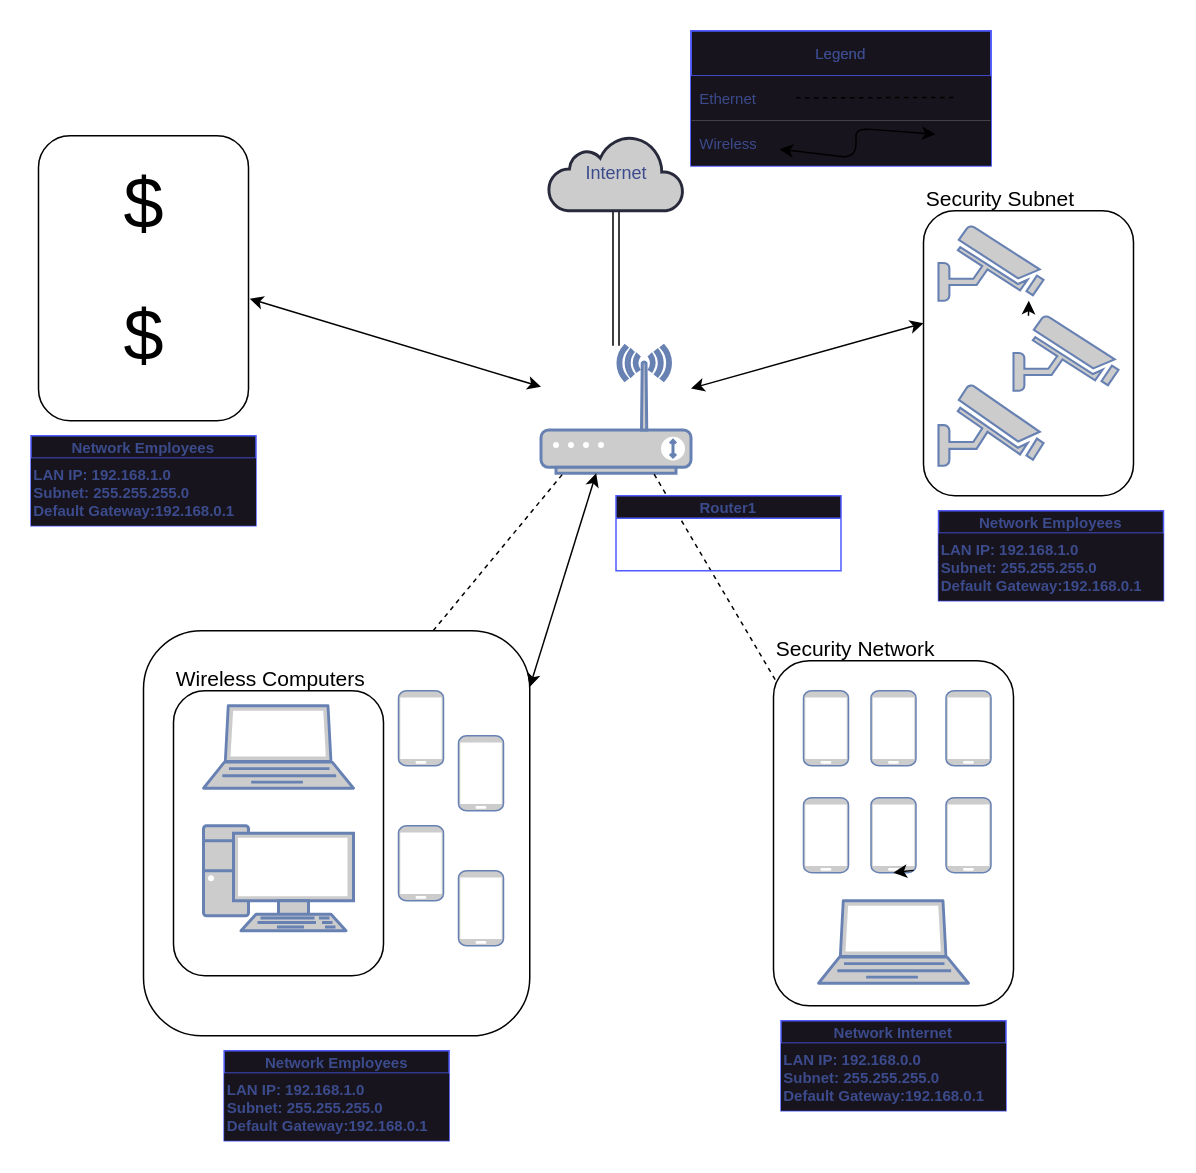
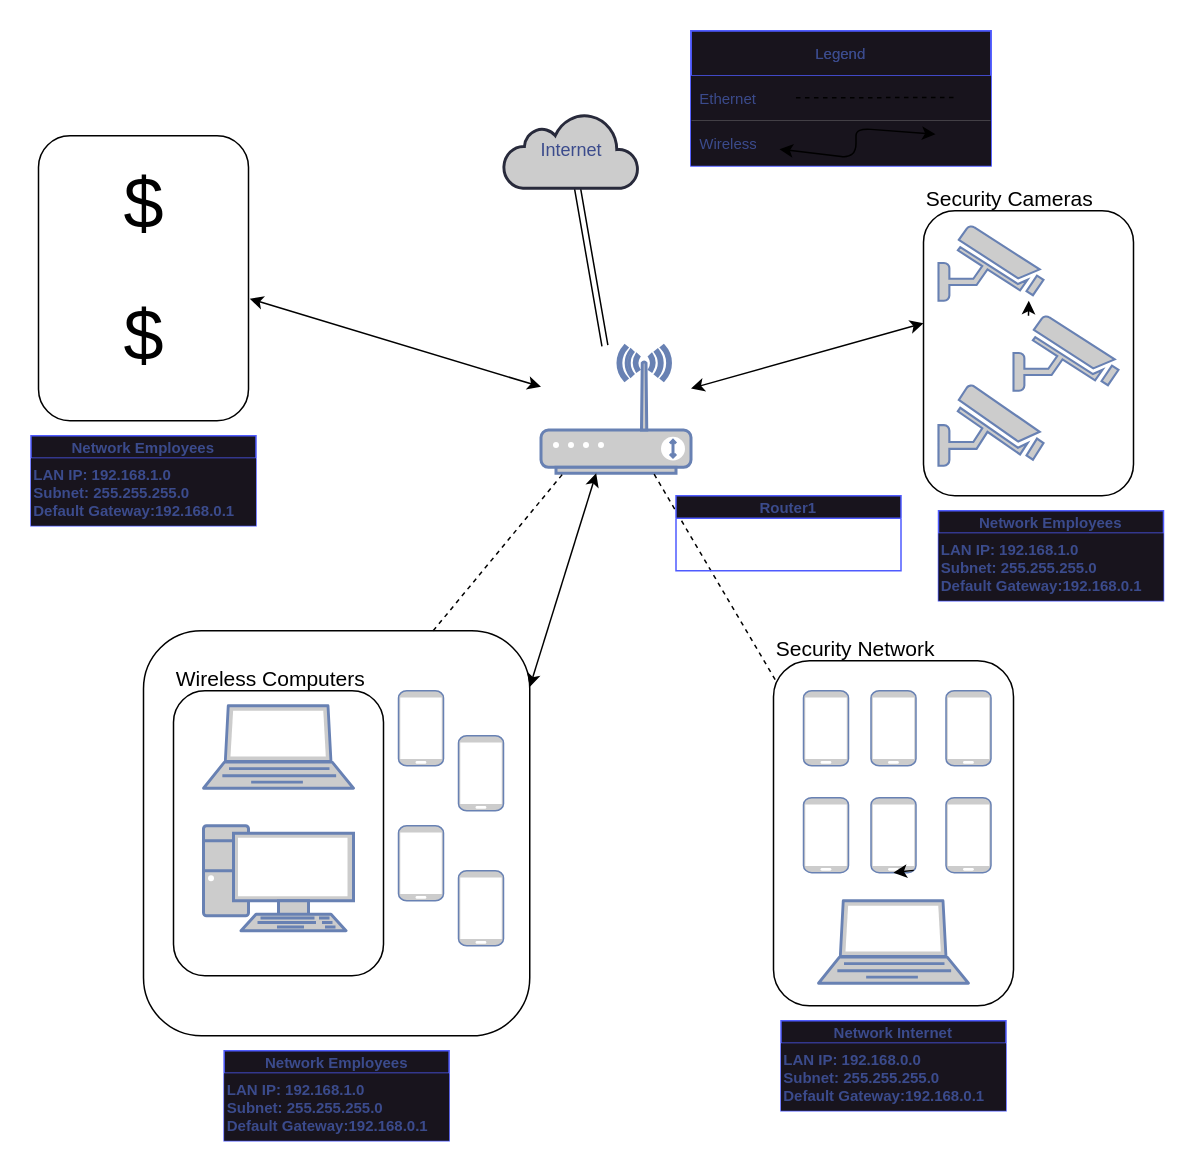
(616, 173) -> (571, 151)
(1030, 181) -> (1030, 181)
(728, 533) -> (788, 533)
